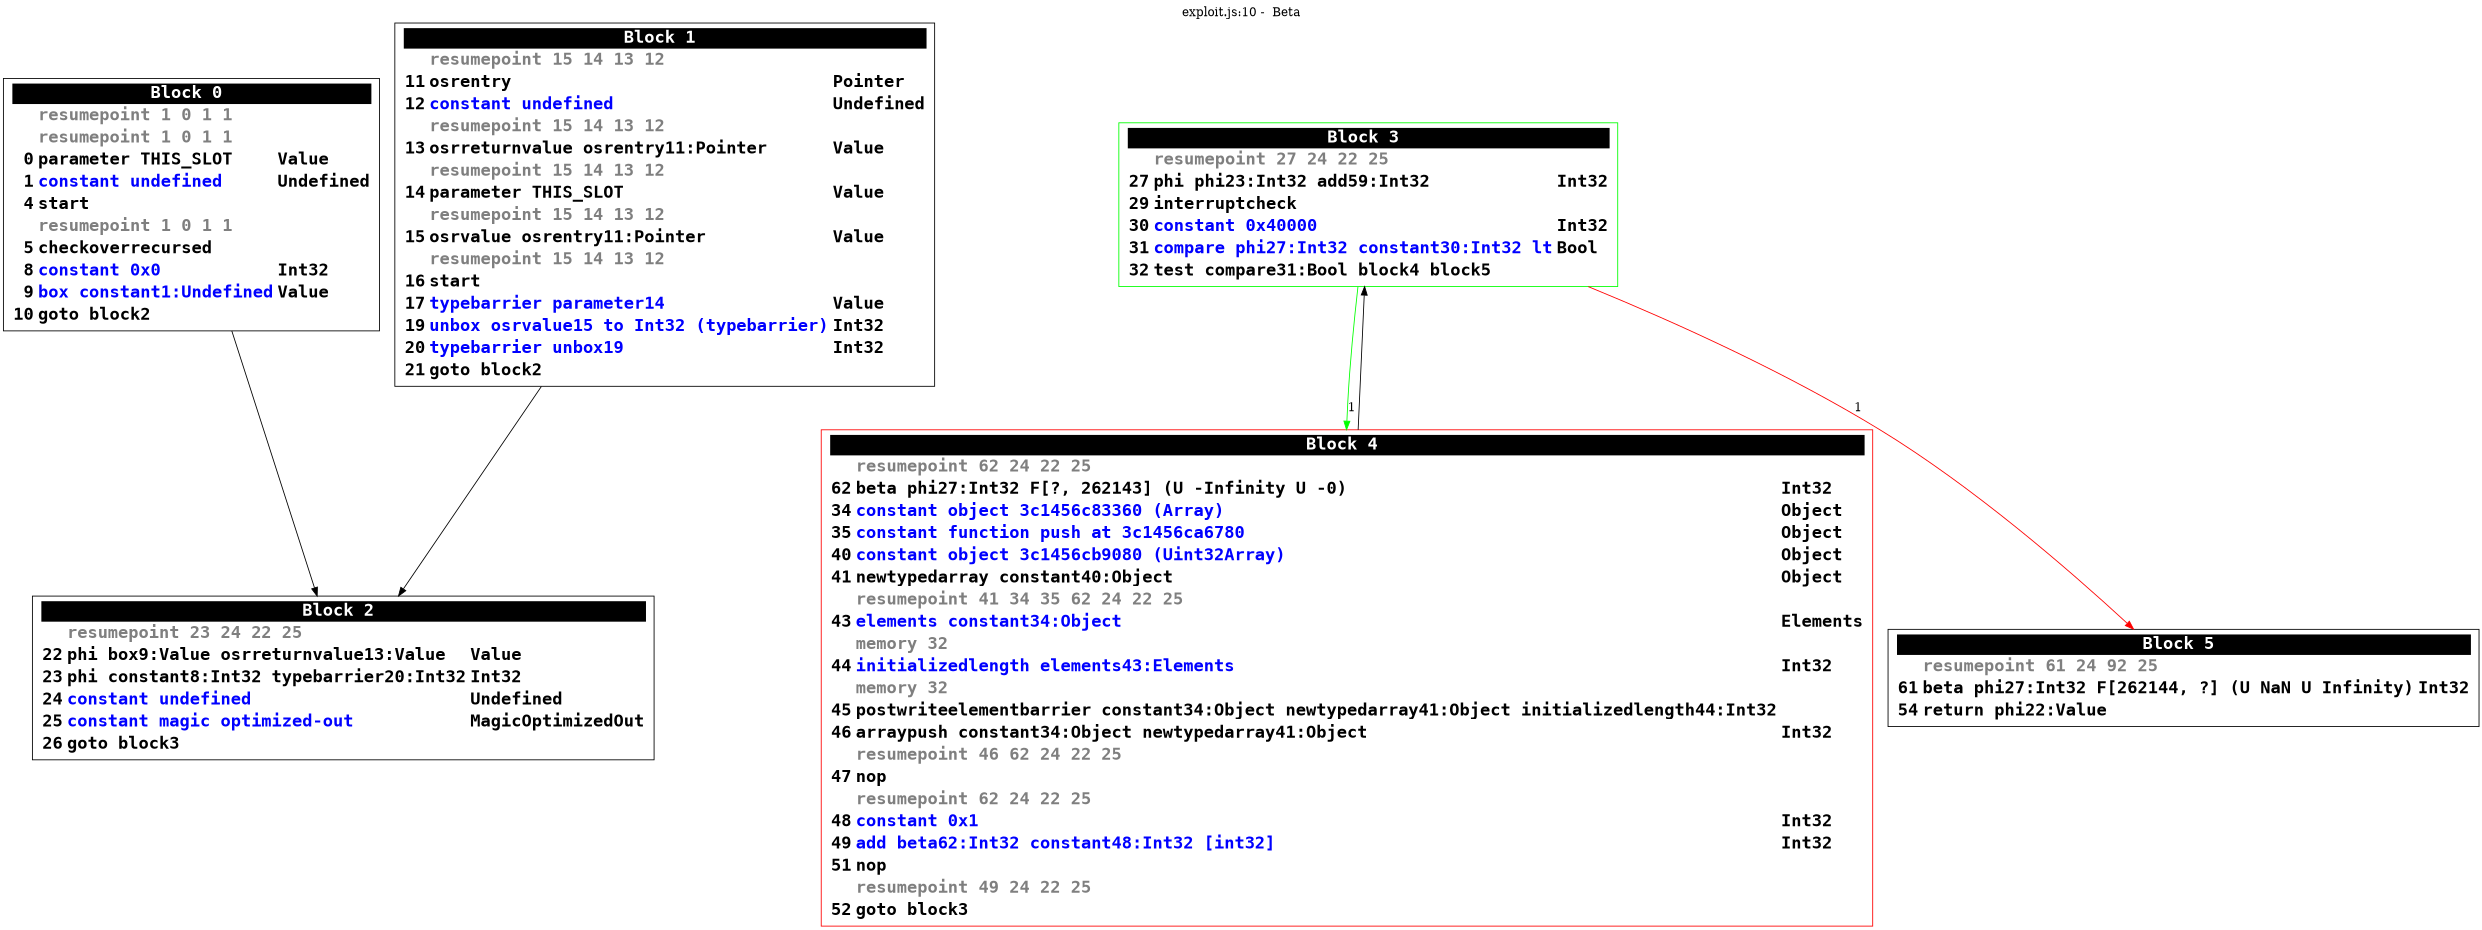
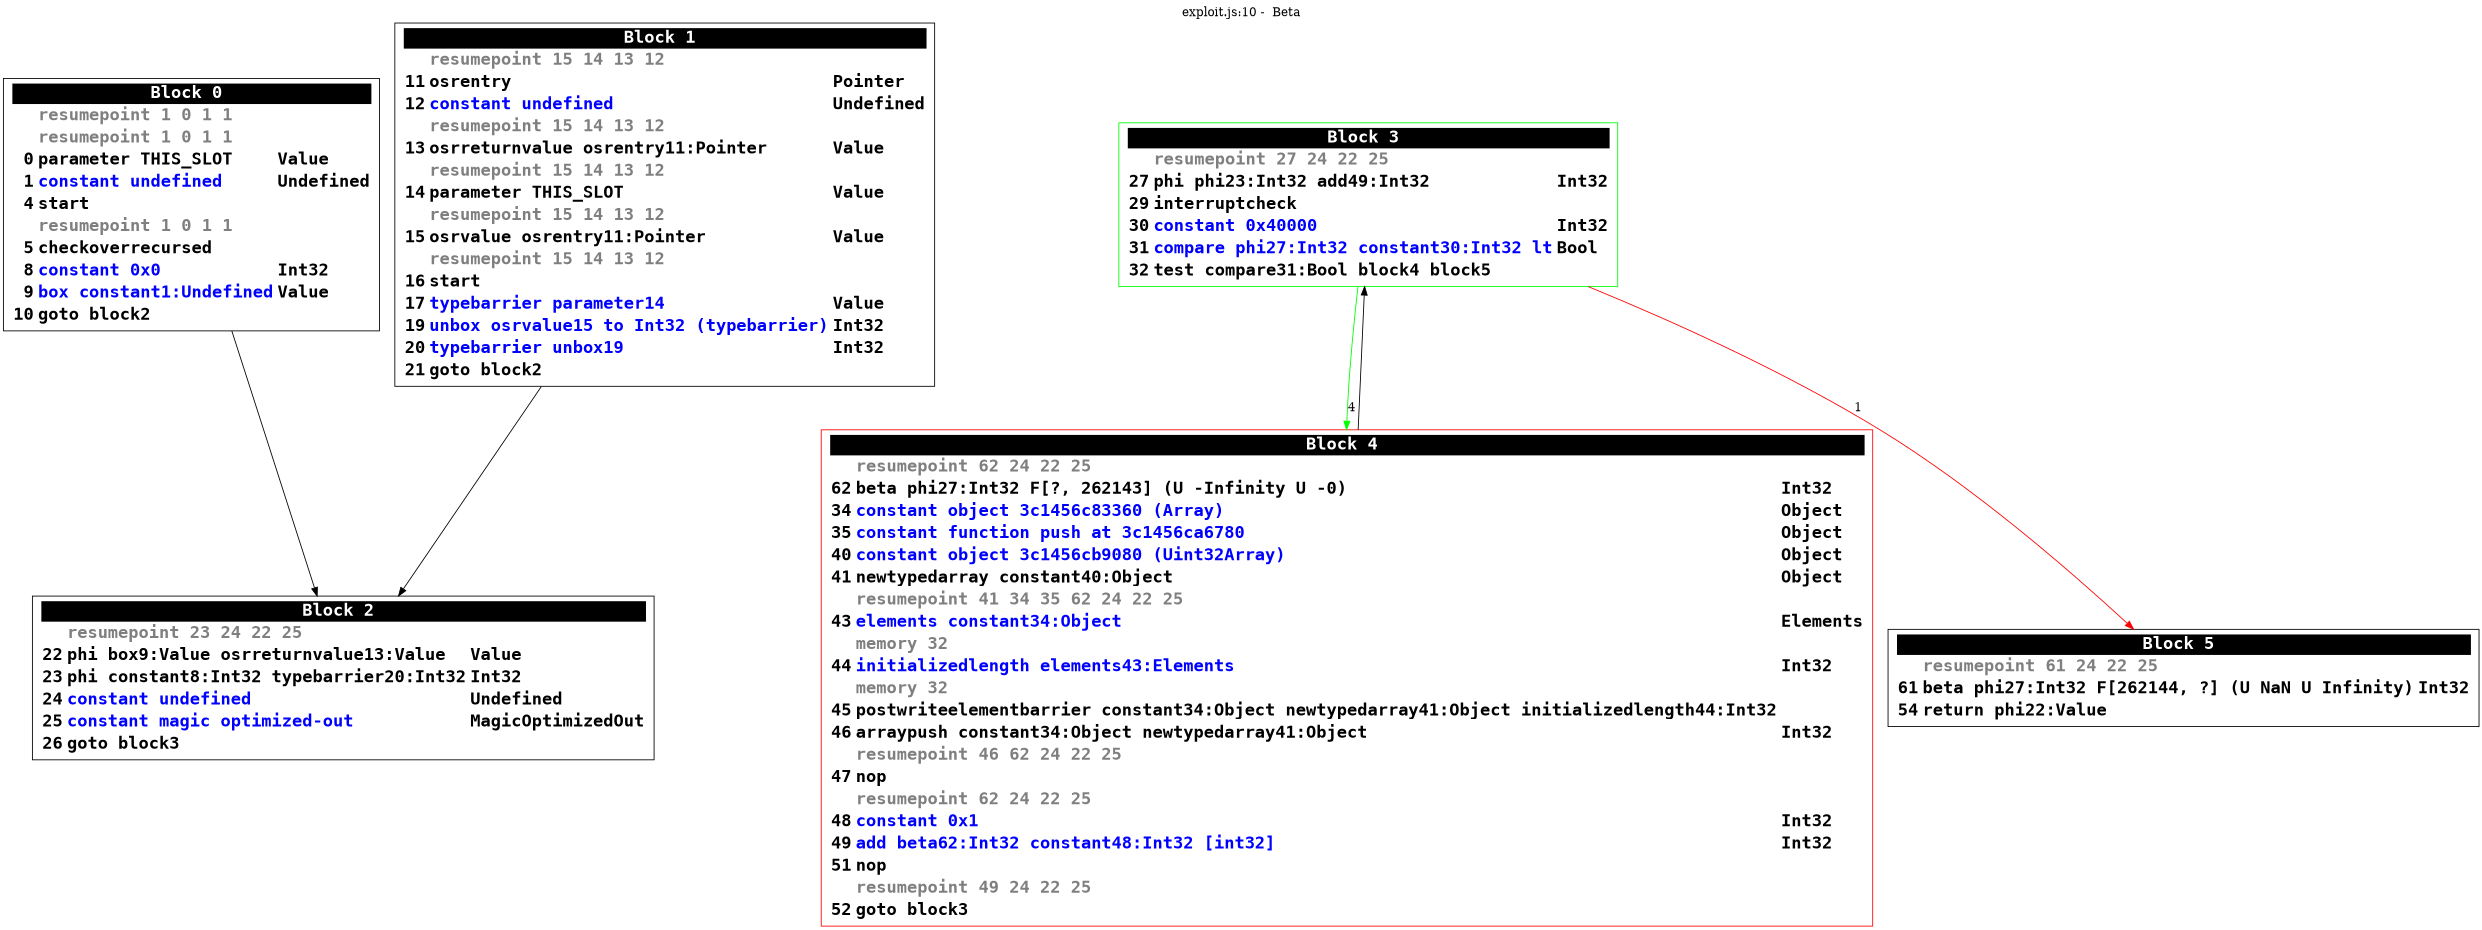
(1292, 182) -> (1292, 182)
(1352, 408) -> (1352, 408)
(2046, 666) -> (2046, 666)
